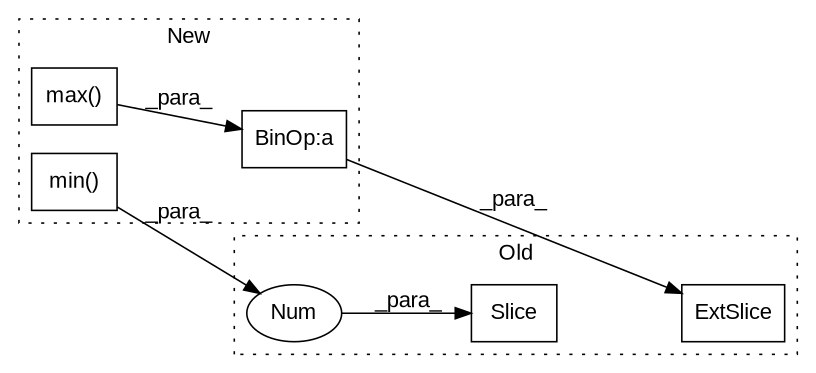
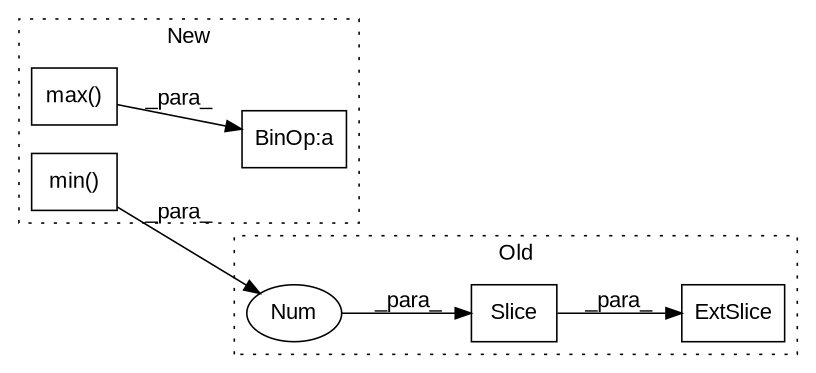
(507, 223) -> (612, 313)
